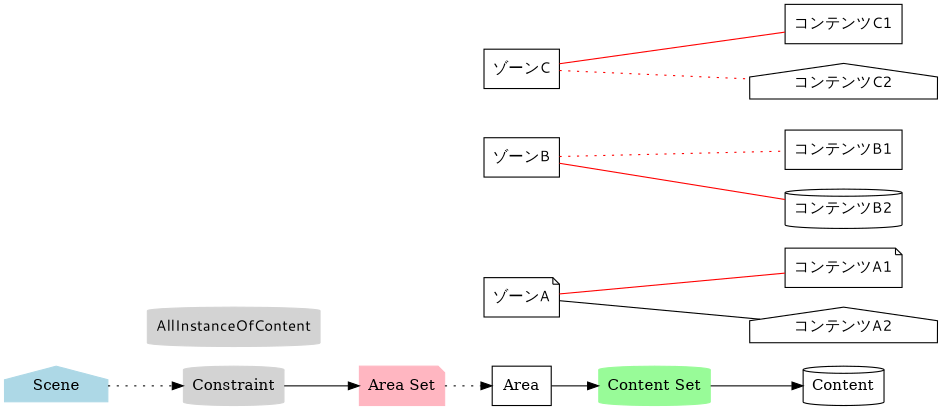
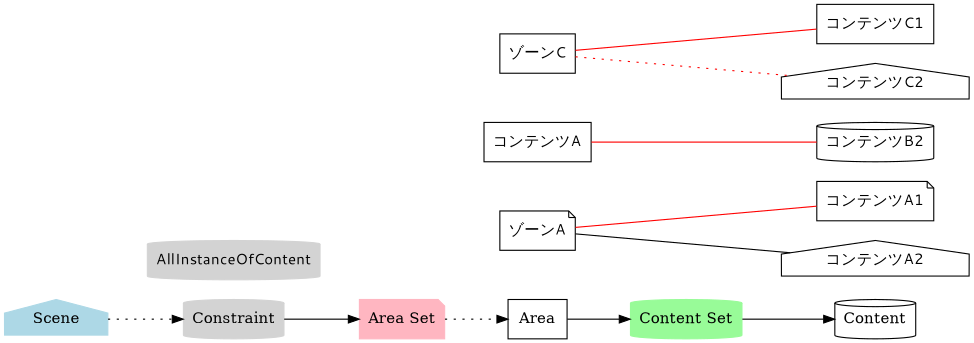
(844, 150) -> none
(522, 157) -> (538, 142)
